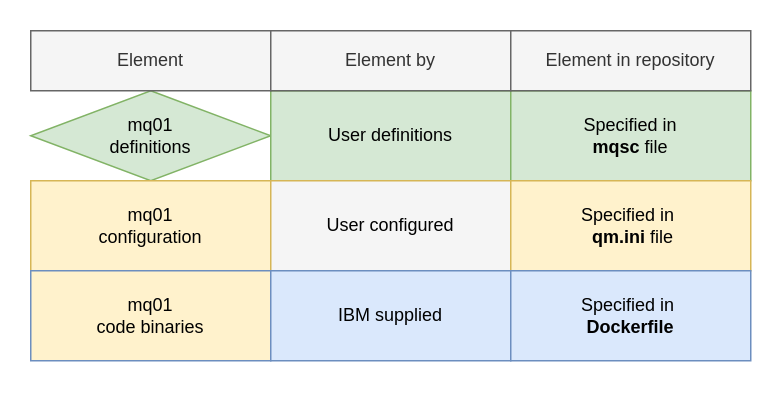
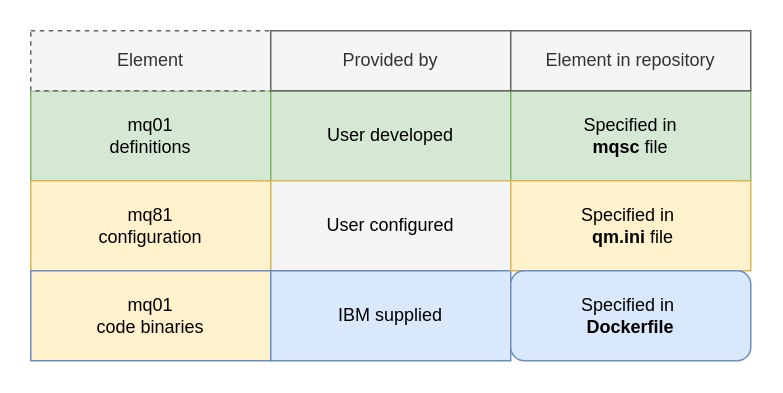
(151, 61) -> (151, 61)
(391, 61) -> (391, 61)
(151, 136) -> (151, 136)
(391, 136) -> (391, 136)
(151, 226) -> (151, 226)
(631, 316) -> (631, 316)
